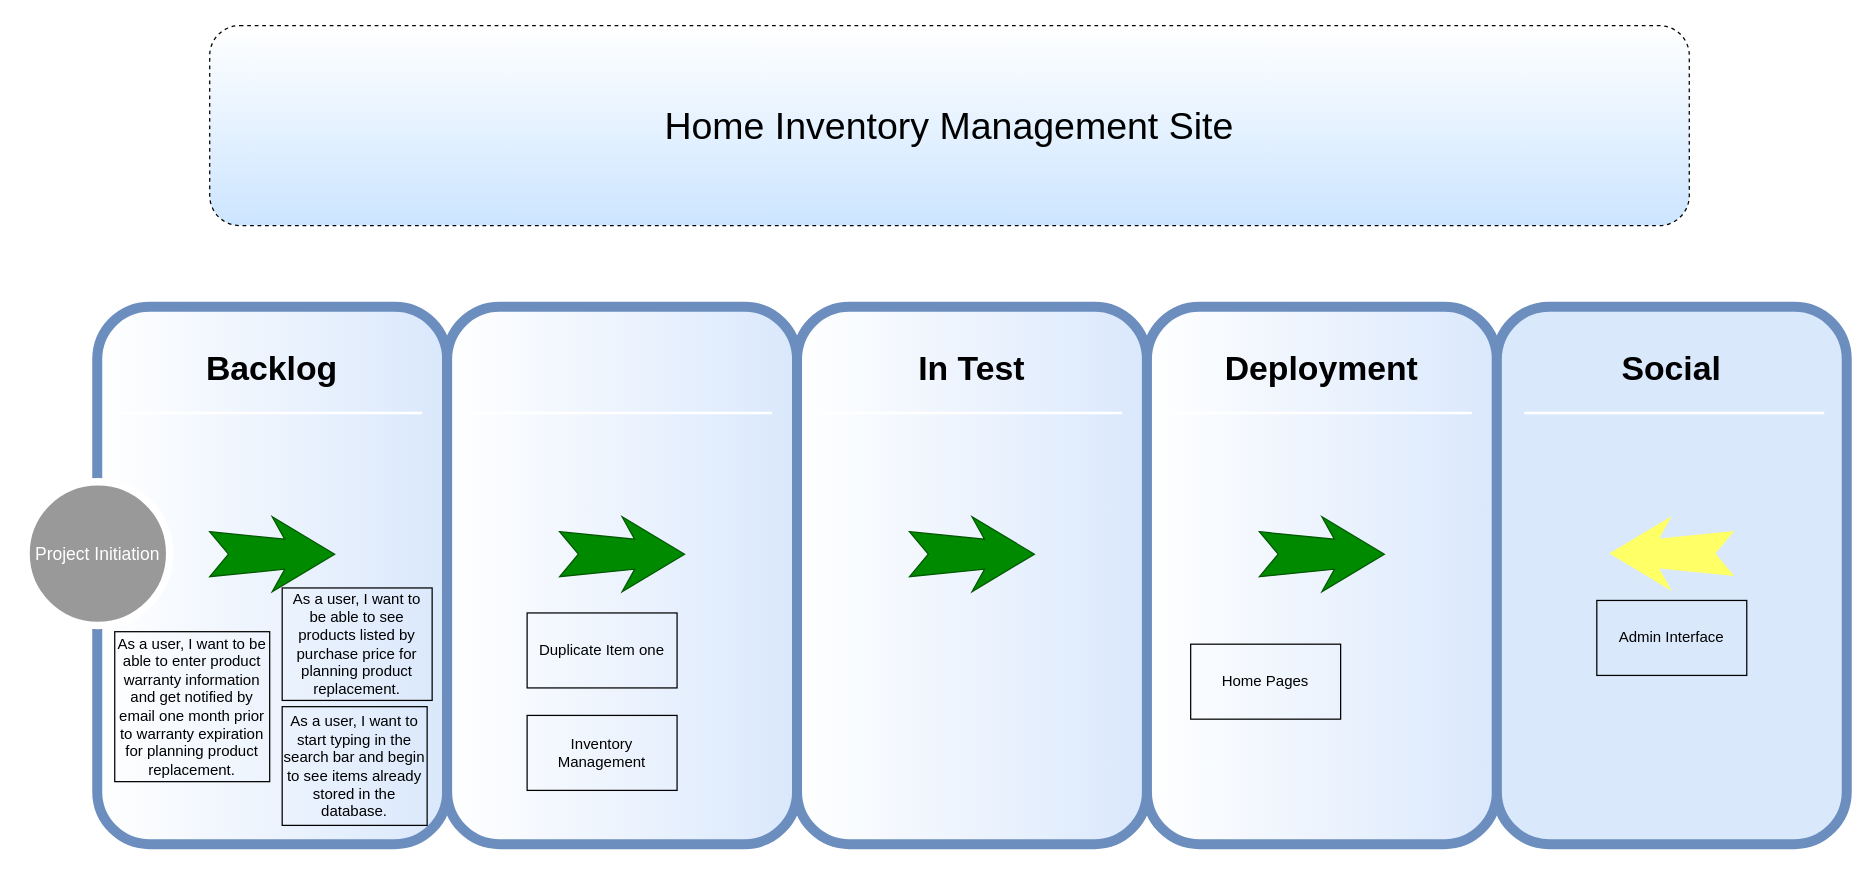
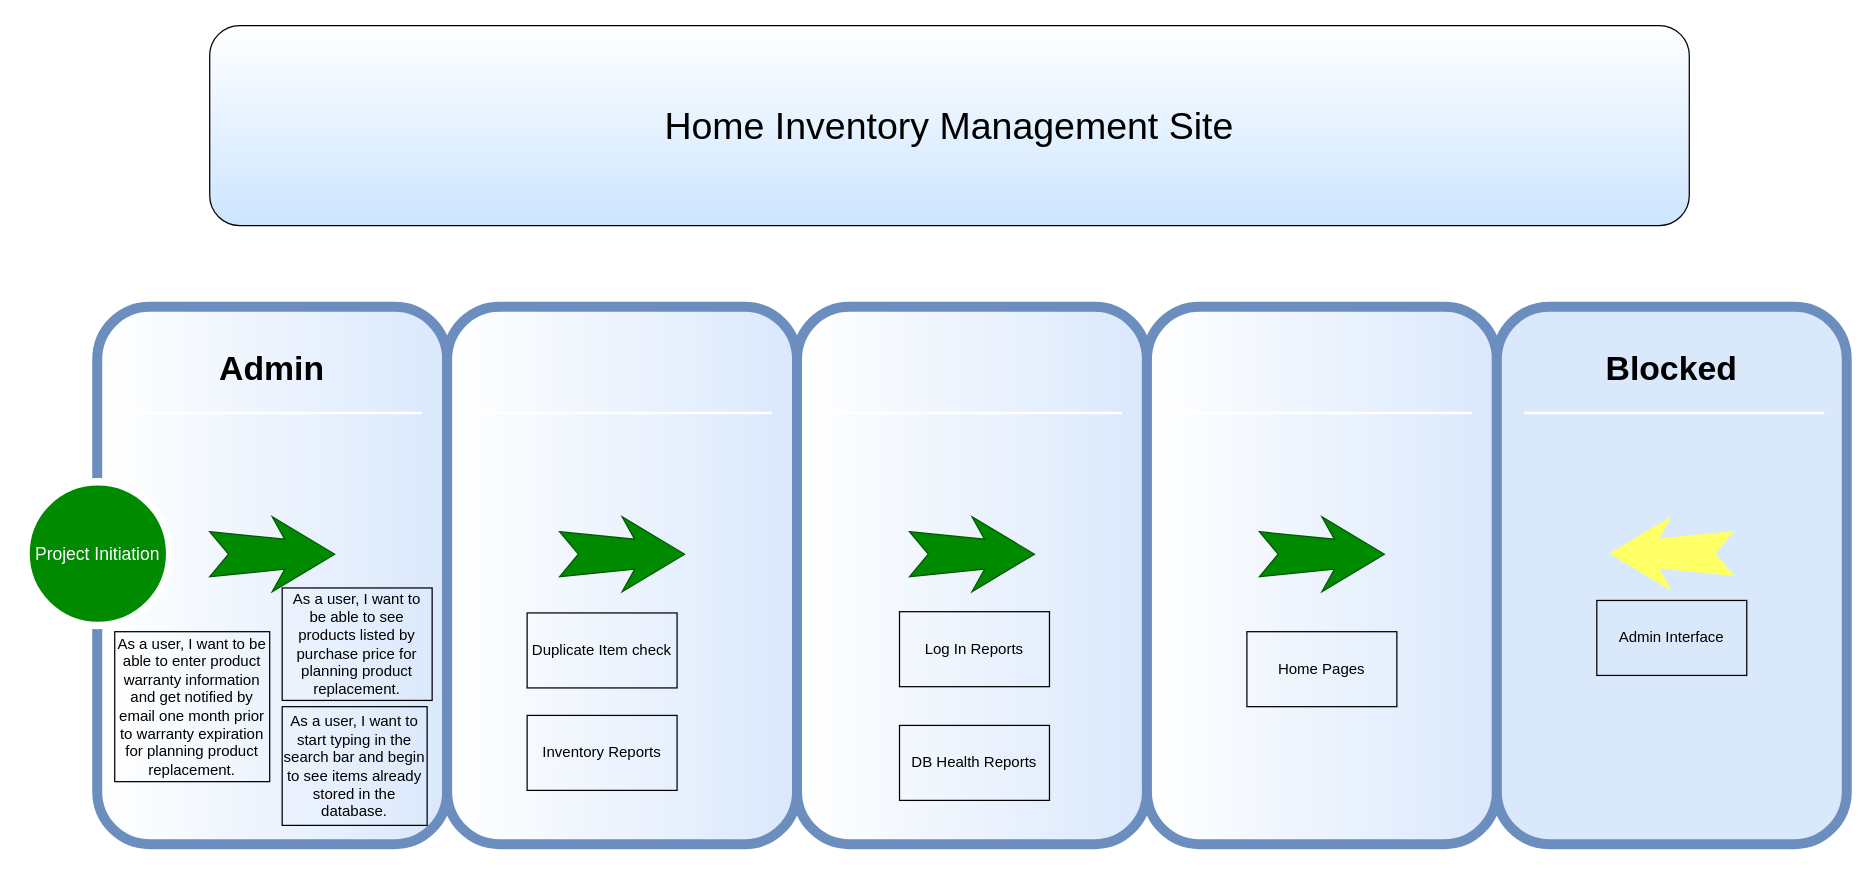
(949, 126) -> (949, 126)
(272, 369) -> (272, 369)
(972, 369) -> none
(1322, 369) -> none
(1672, 369) -> (1672, 369)
(98, 554) -> (98, 554)
none -> (974, 649)
(602, 651) -> (602, 651)
(1266, 682) -> (1322, 669)
(602, 753) -> (602, 753)
none -> (974, 763)
